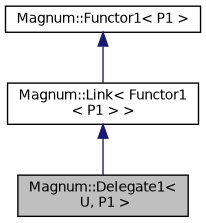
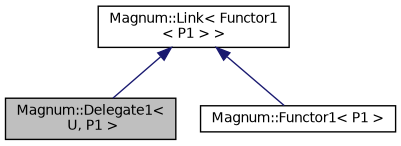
(103, 65) -> (256, 81)
